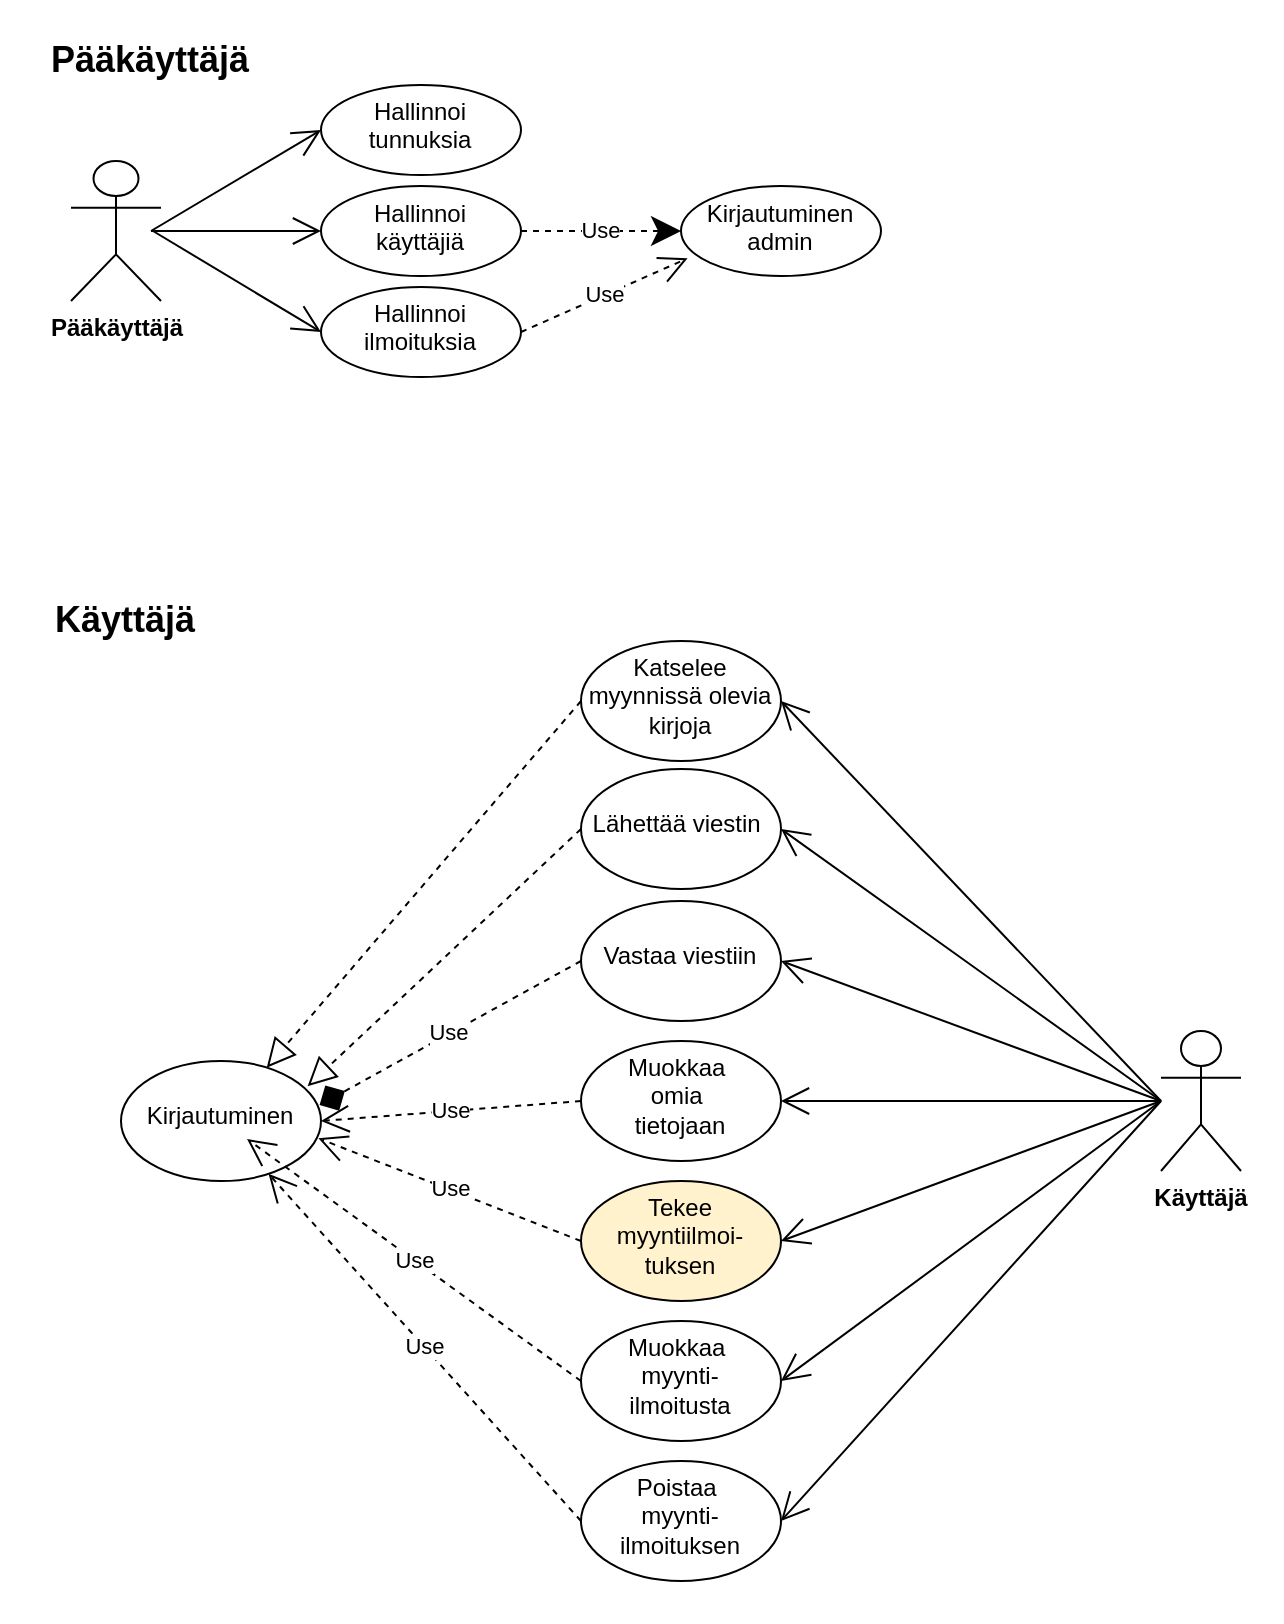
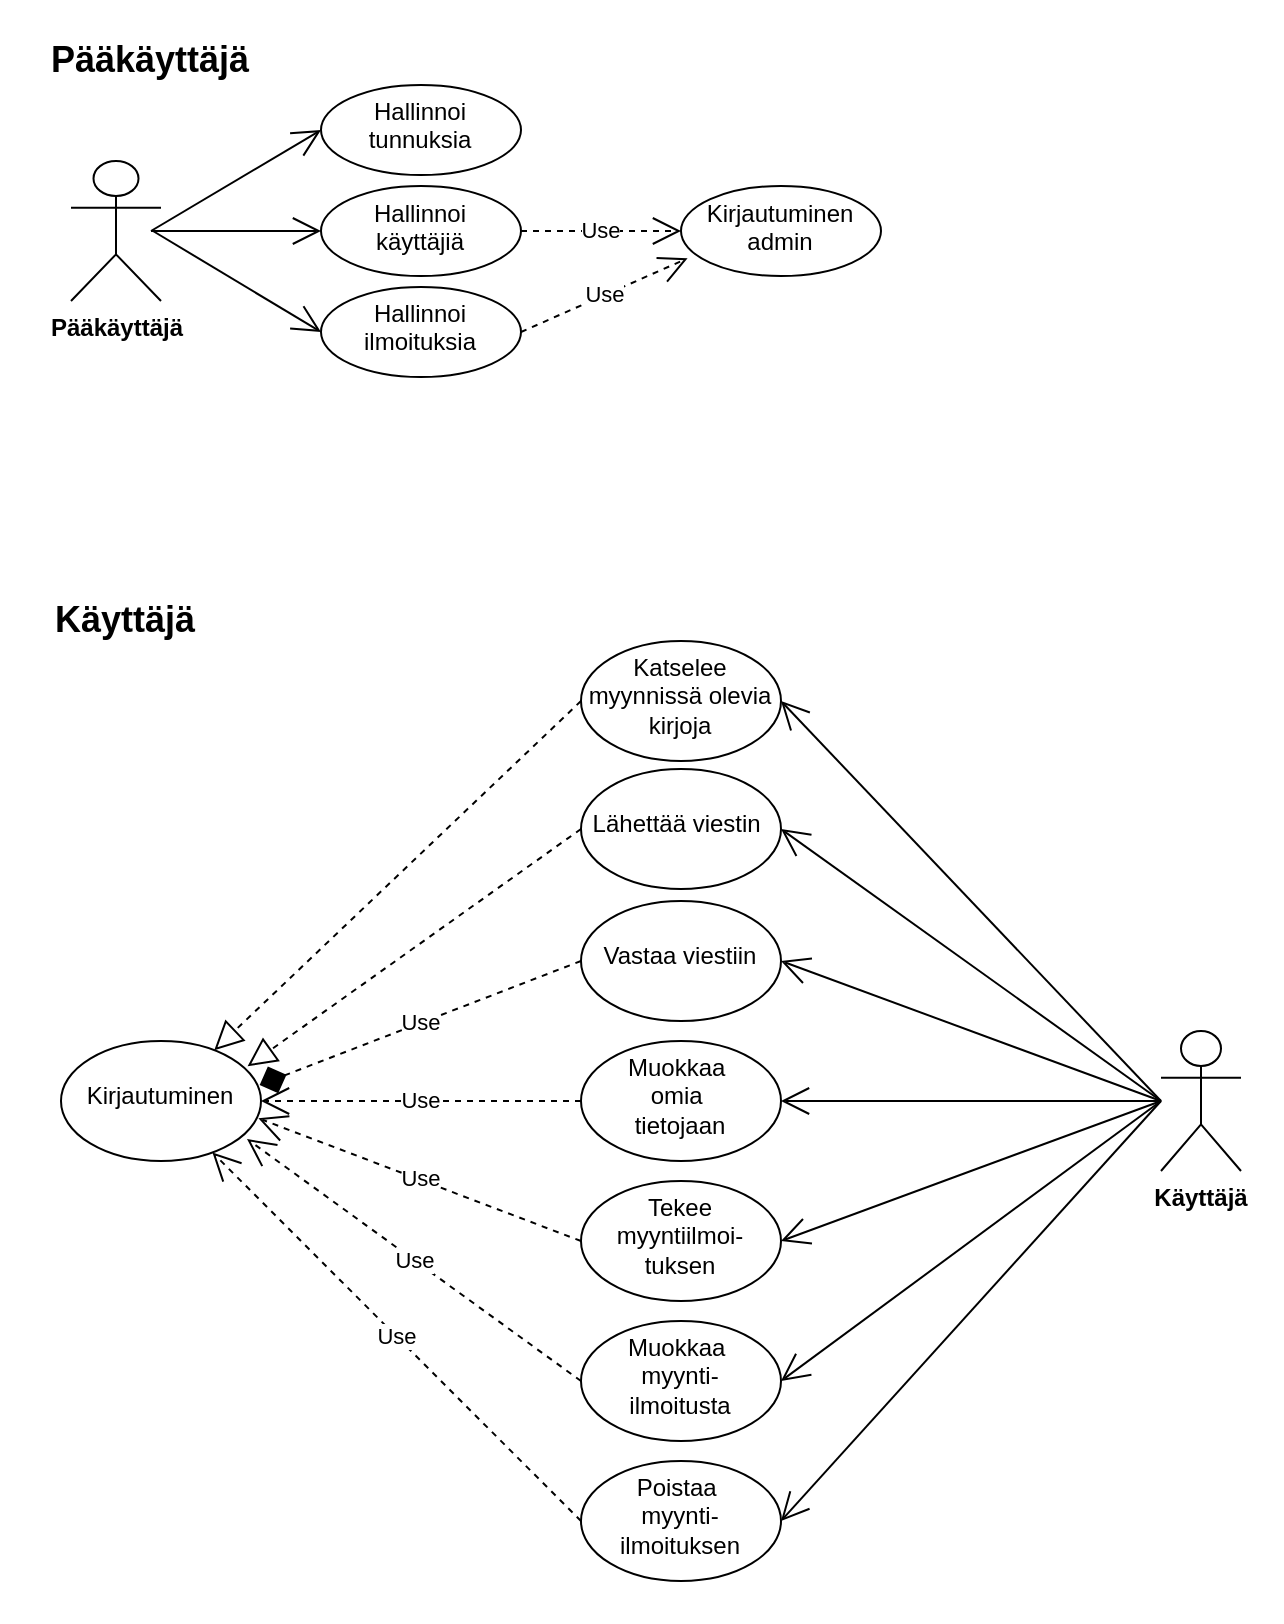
(657, 231) -> (665, 231)
(221, 1121) -> (161, 1101)
(681, 1241) -> (681, 1241)
